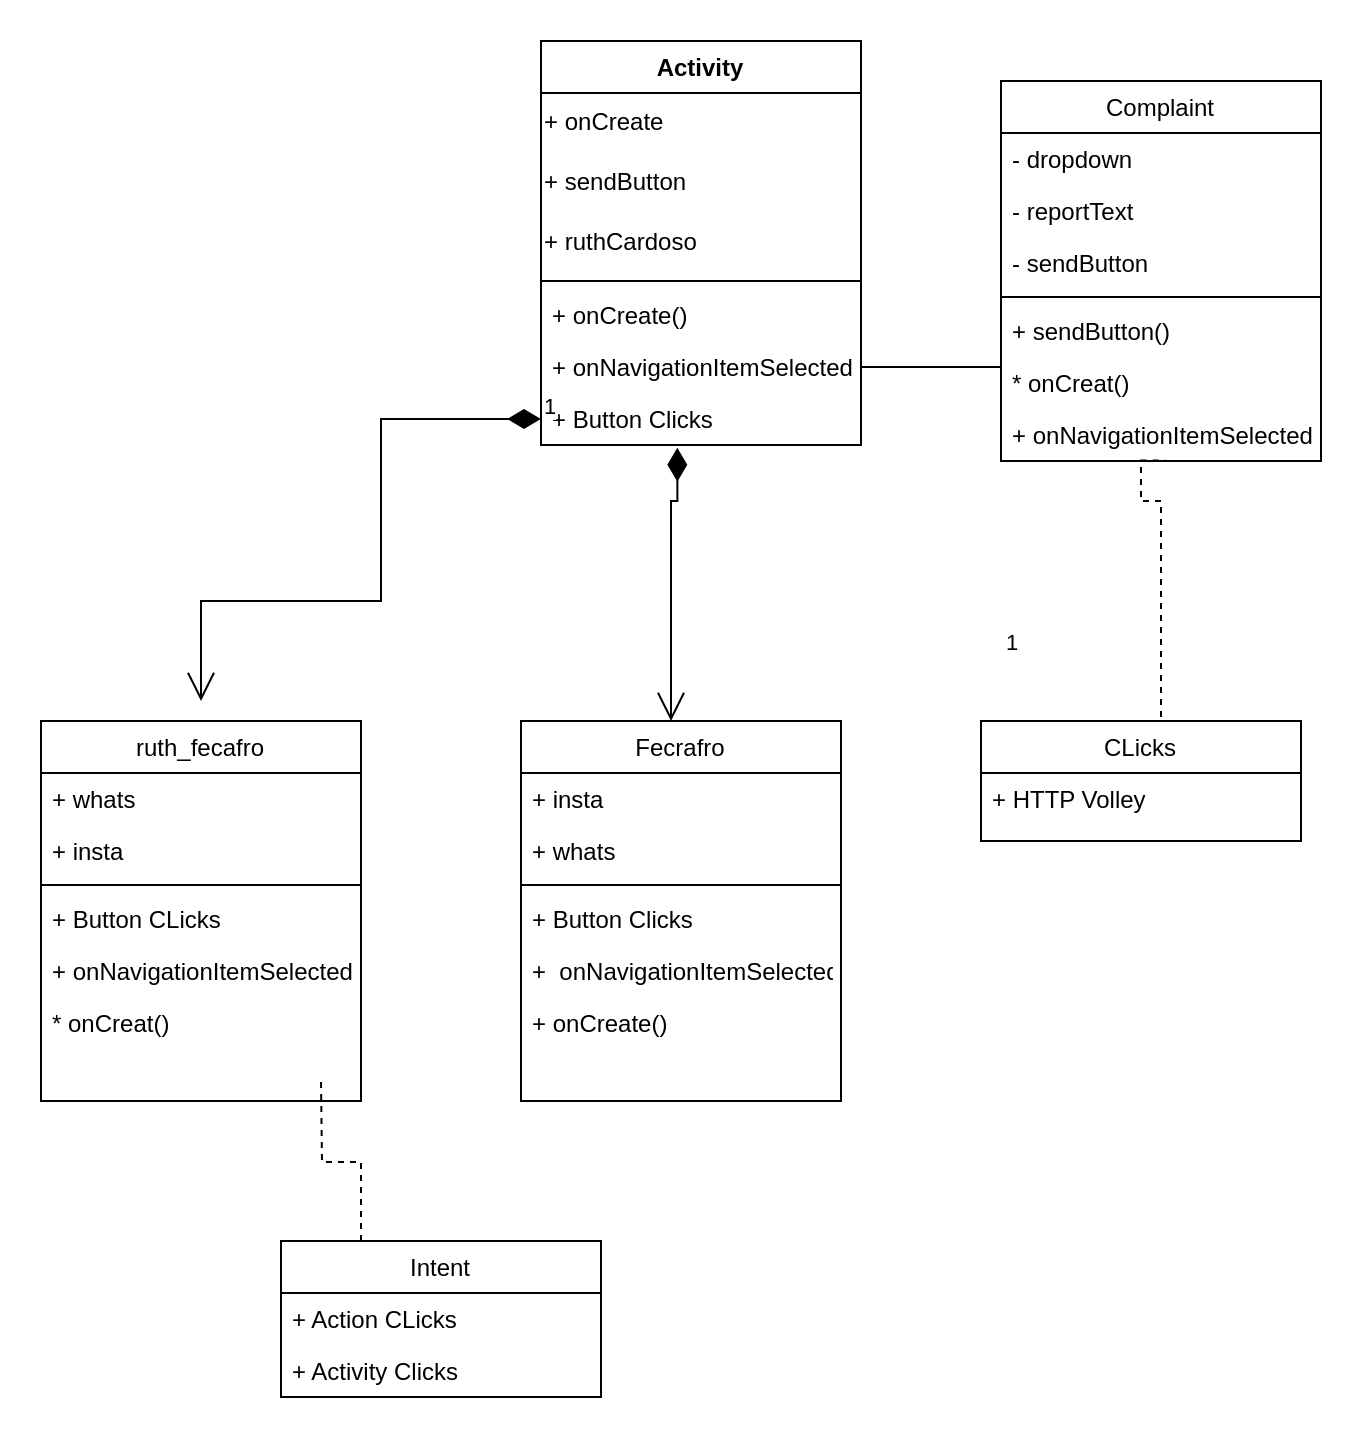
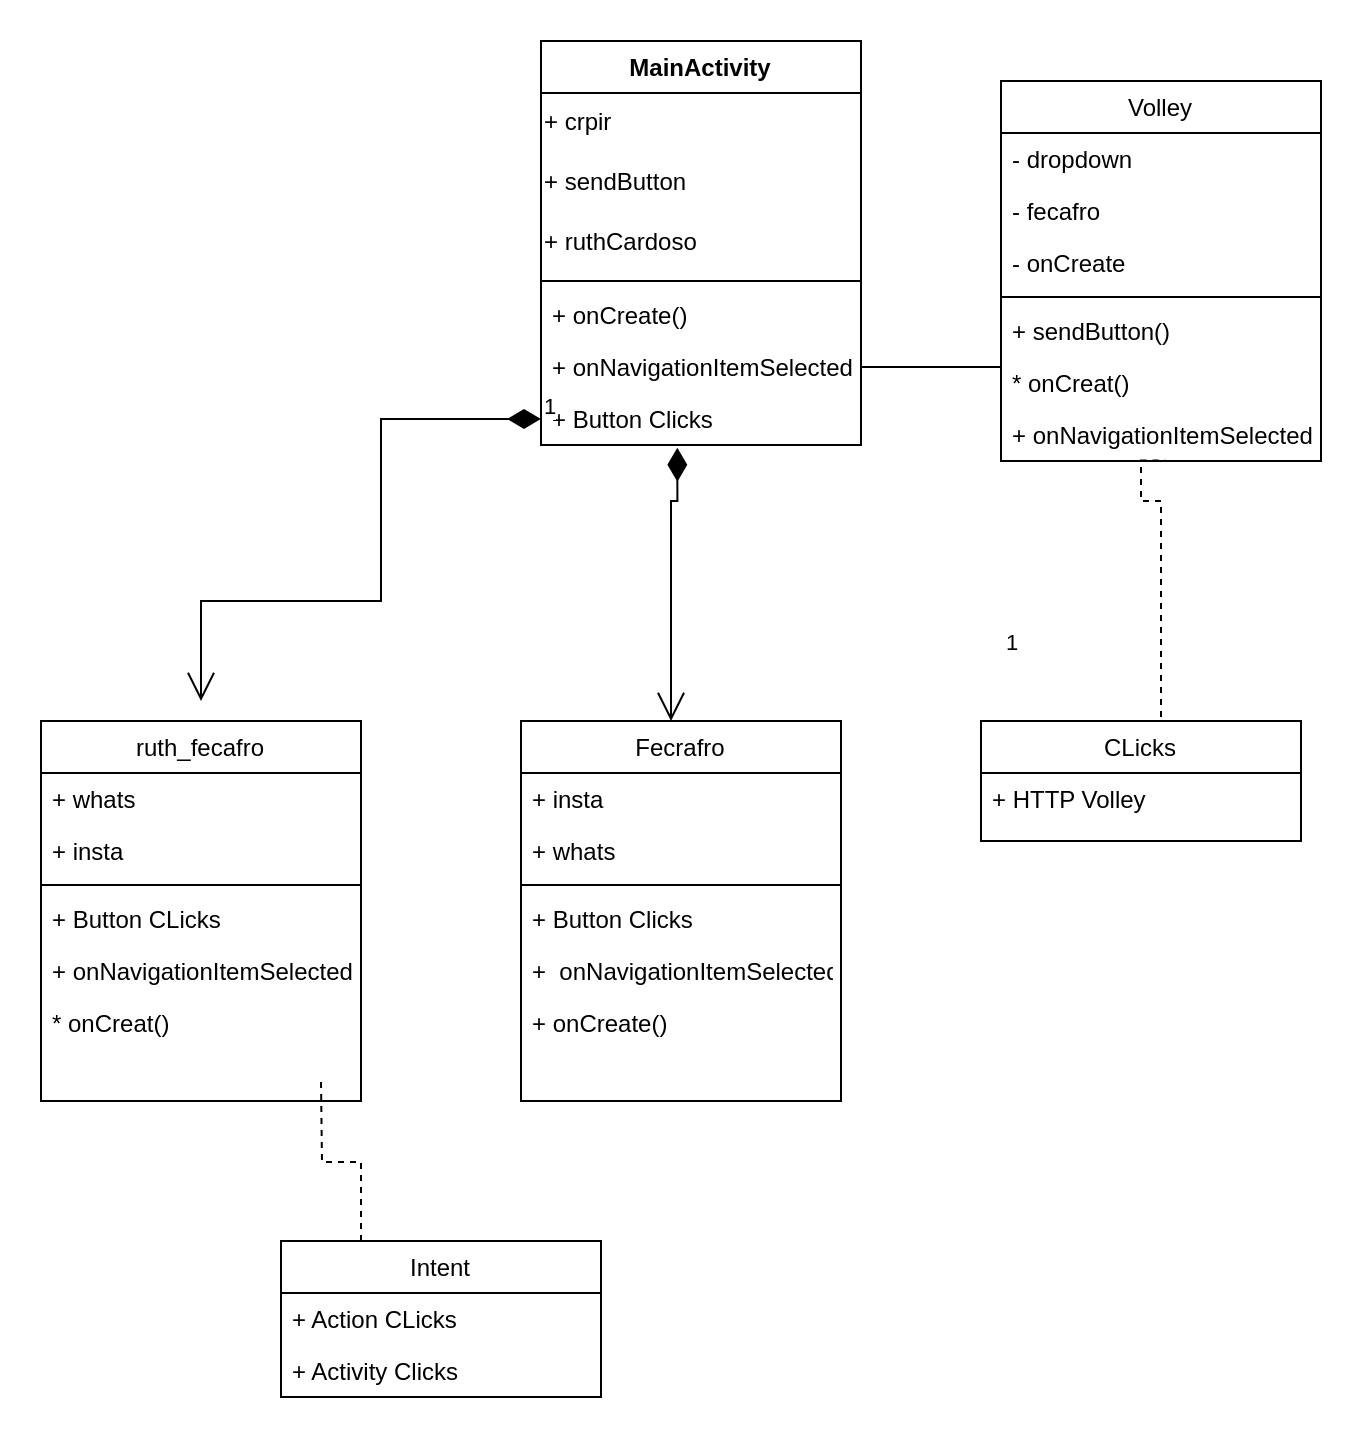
(700, 68) -> (700, 68)
(1160, 108) -> (1160, 108)
(609, 123) -> (586, 123)
(1090, 212) -> (1069, 212)
(1090, 264) -> (1076, 264)
